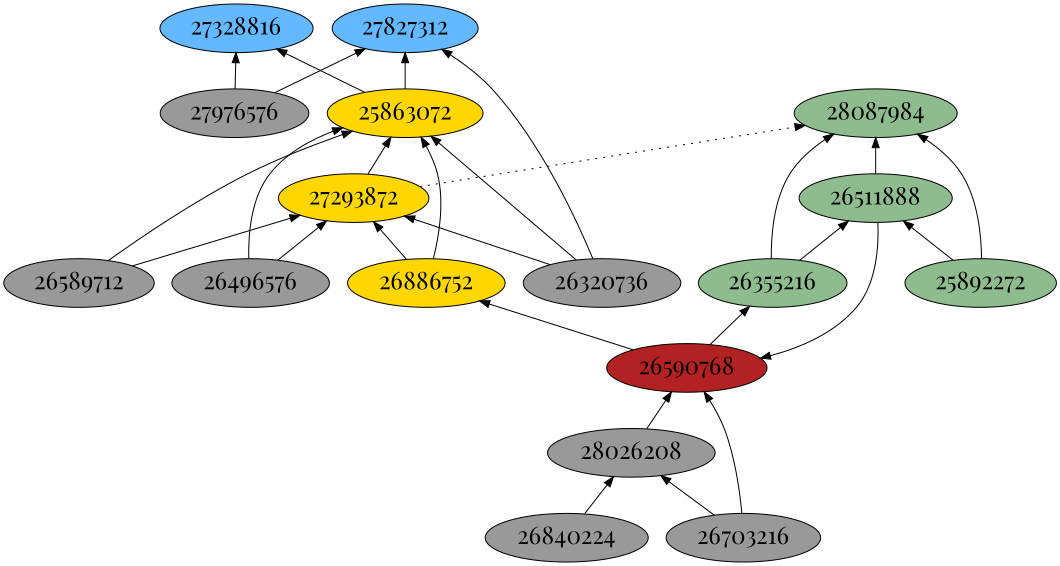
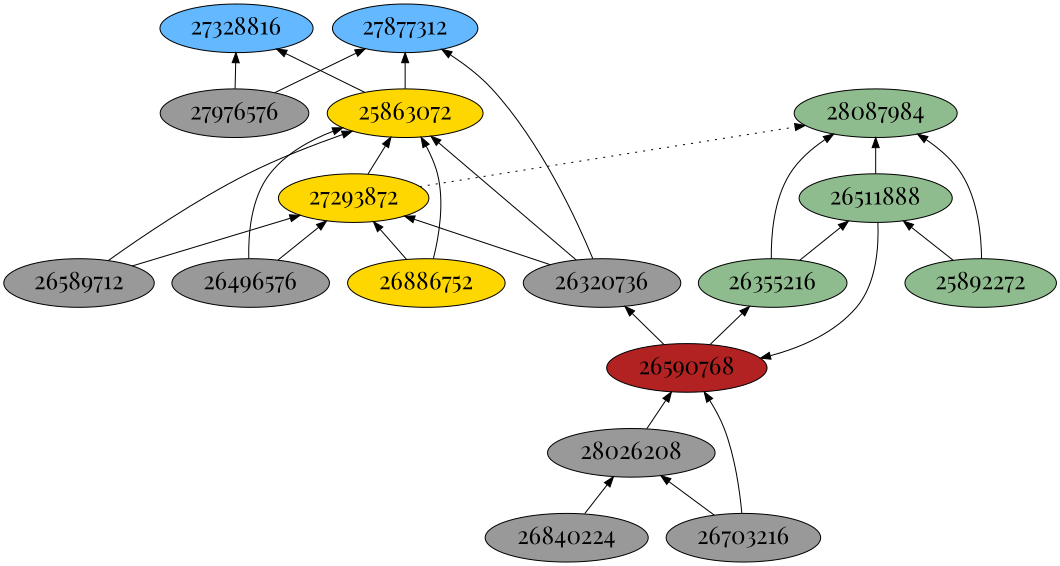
(405, 28) -> (405, 28)
(561, 327) -> (648, 329)
